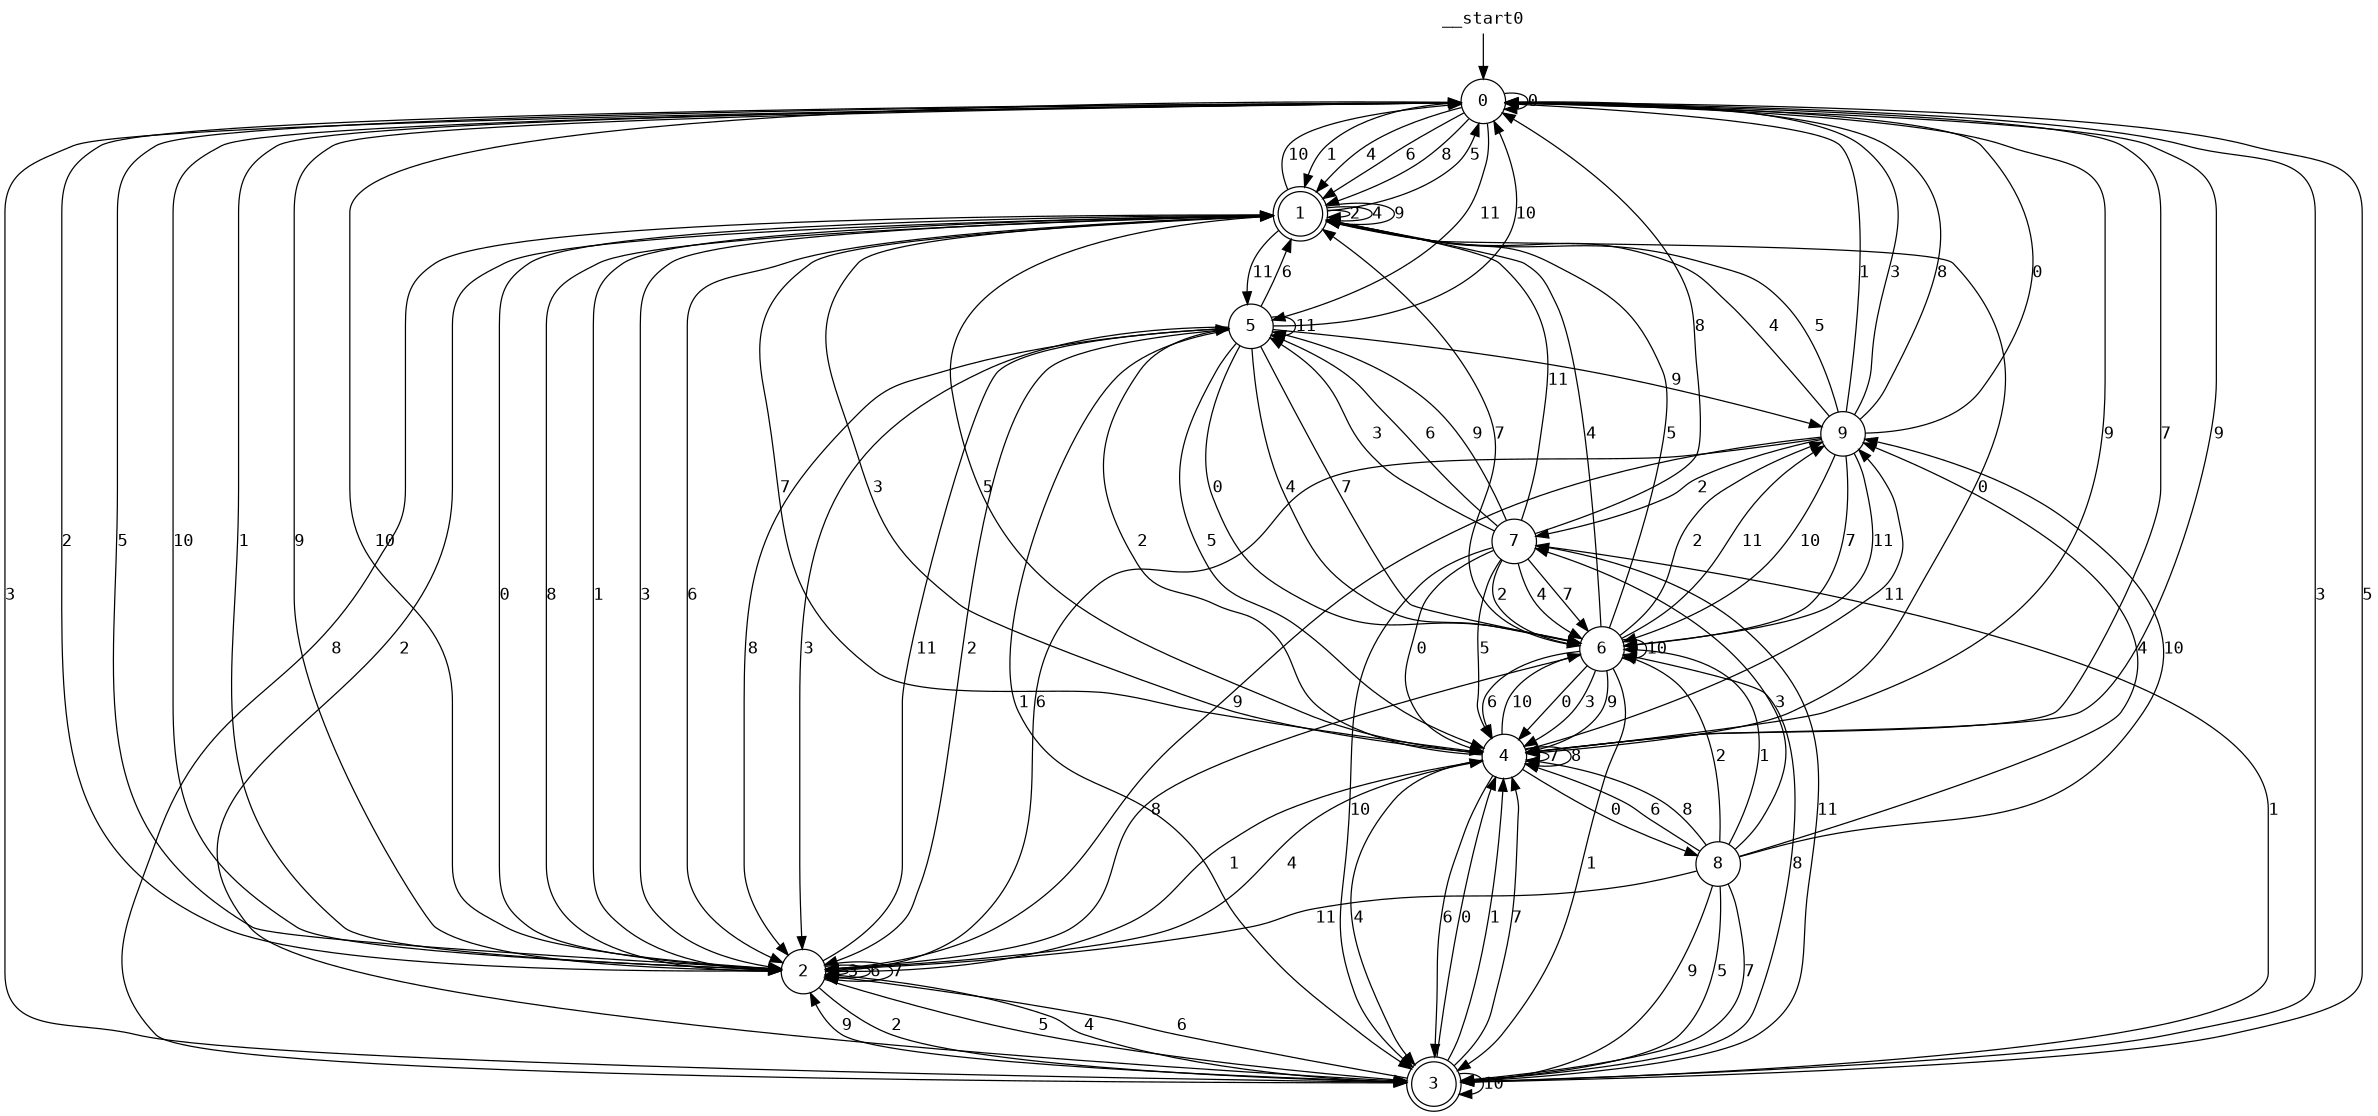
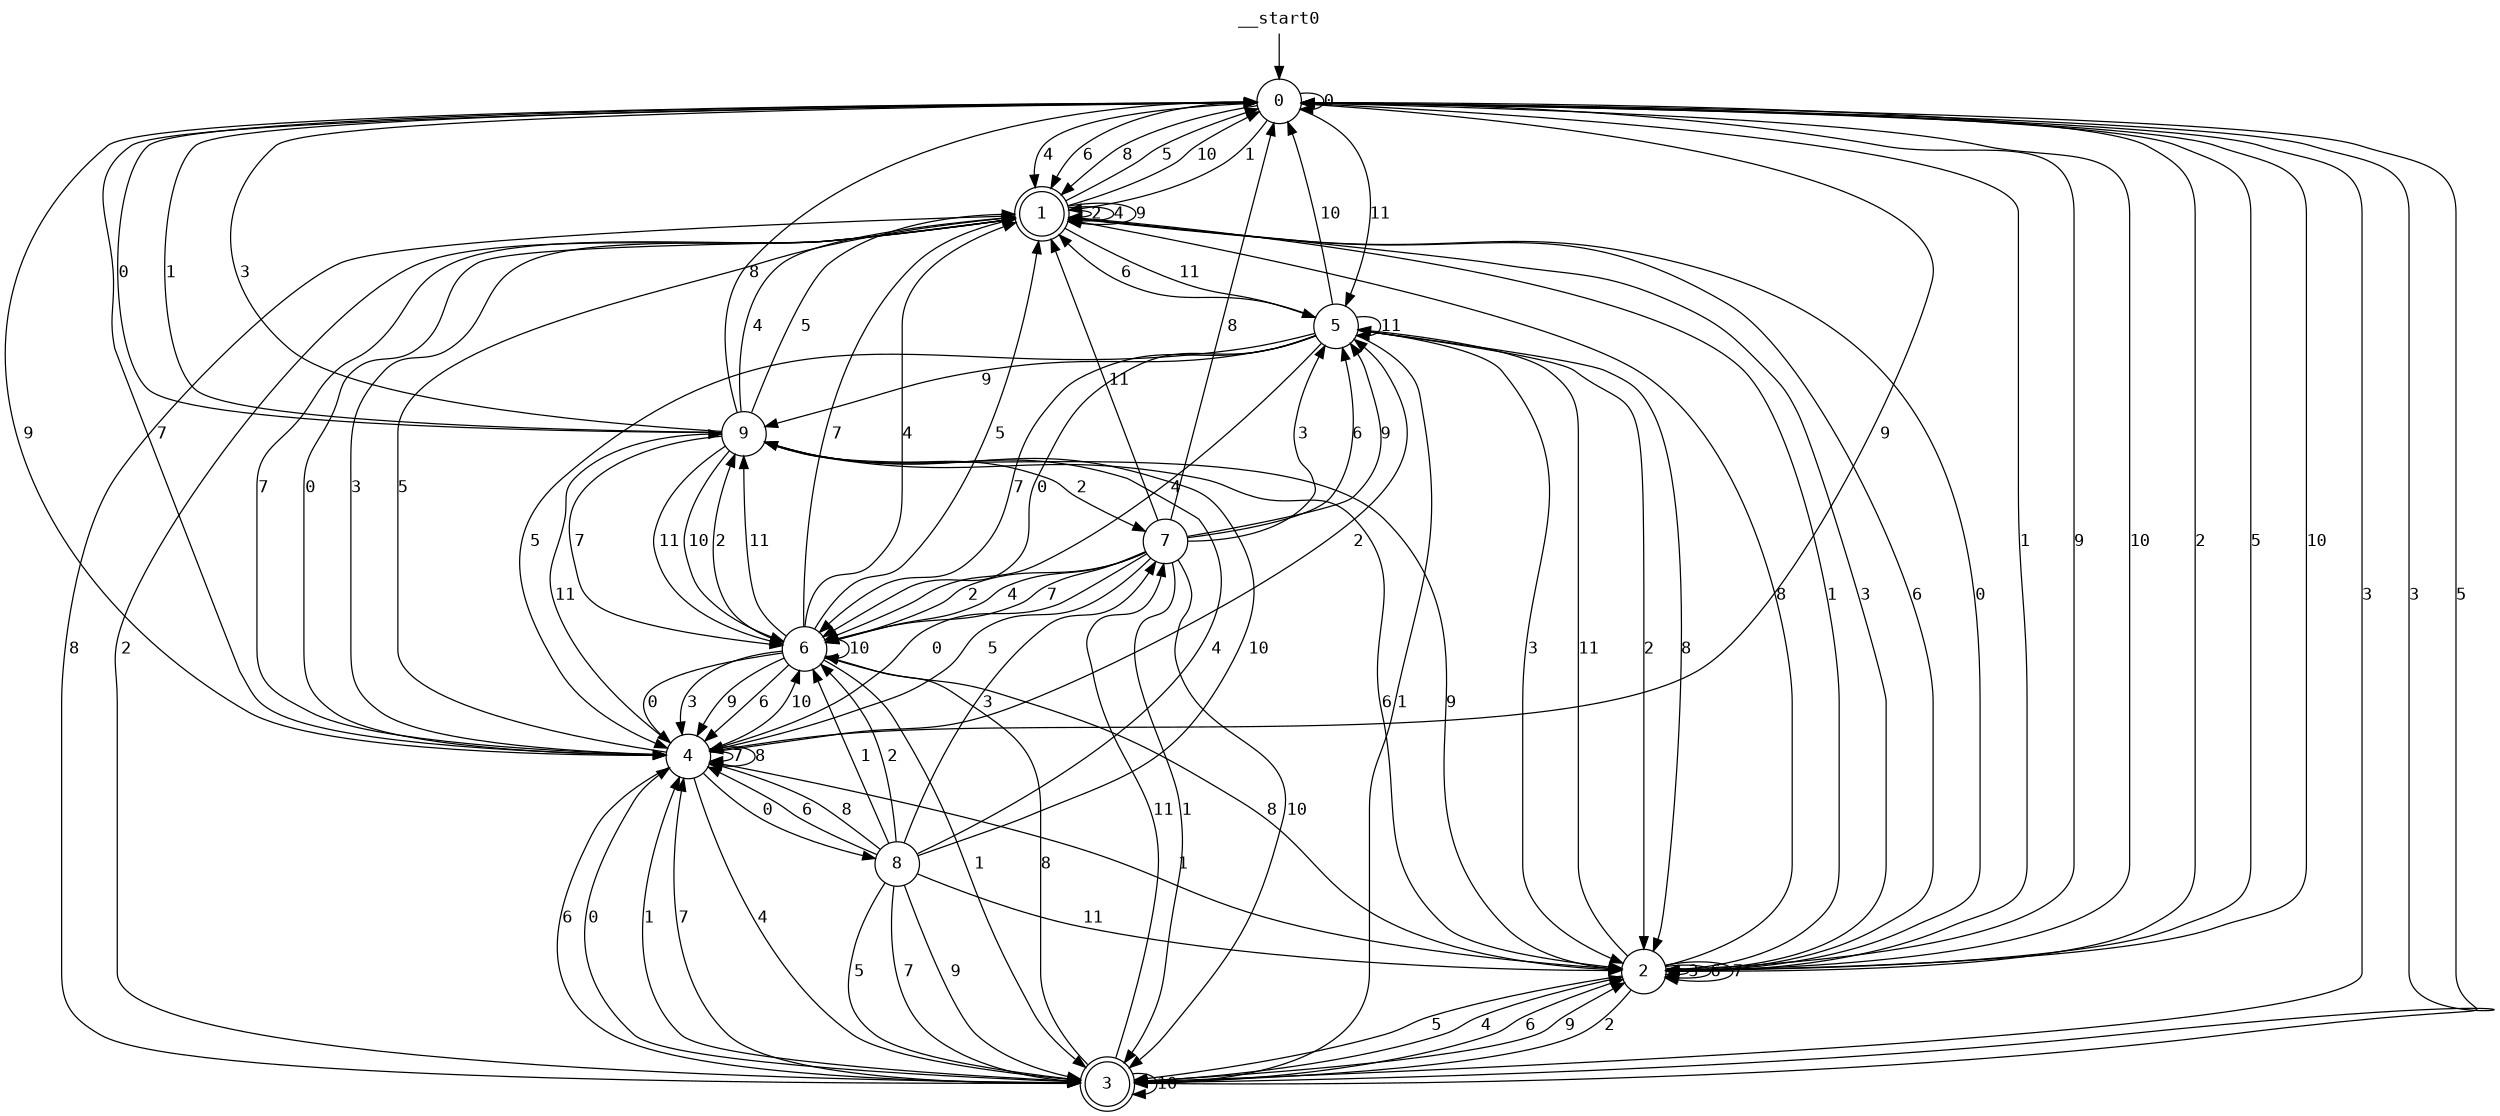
(1171, 929) -> none
